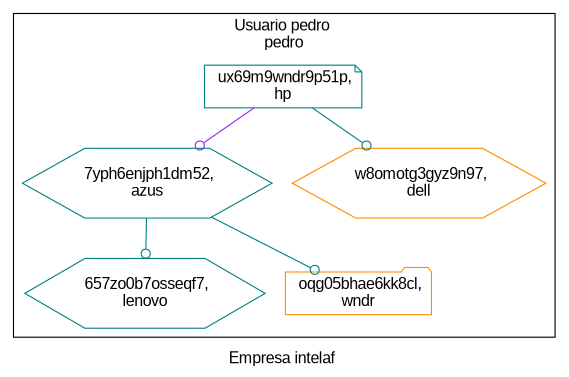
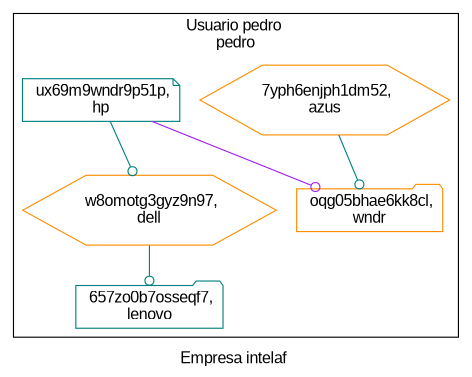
(229, 125) -> (231, 153)
(147, 183) -> (325, 100)
(146, 234) -> (149, 261)
(145, 293) -> (149, 307)
